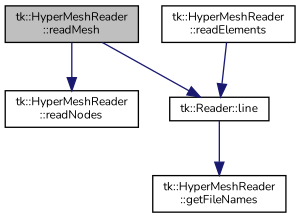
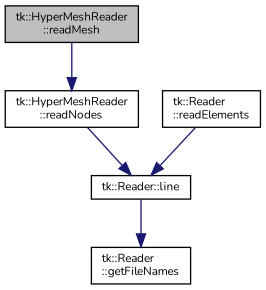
(228, 24) -> (212, 109)
(146, 67) -> (105, 146)
(219, 194) -> (141, 266)
